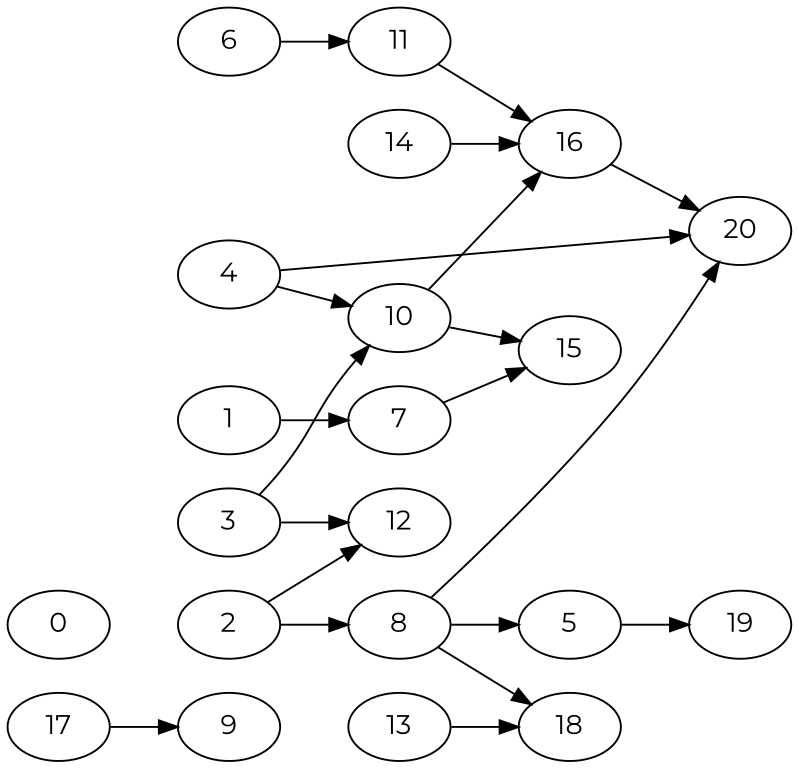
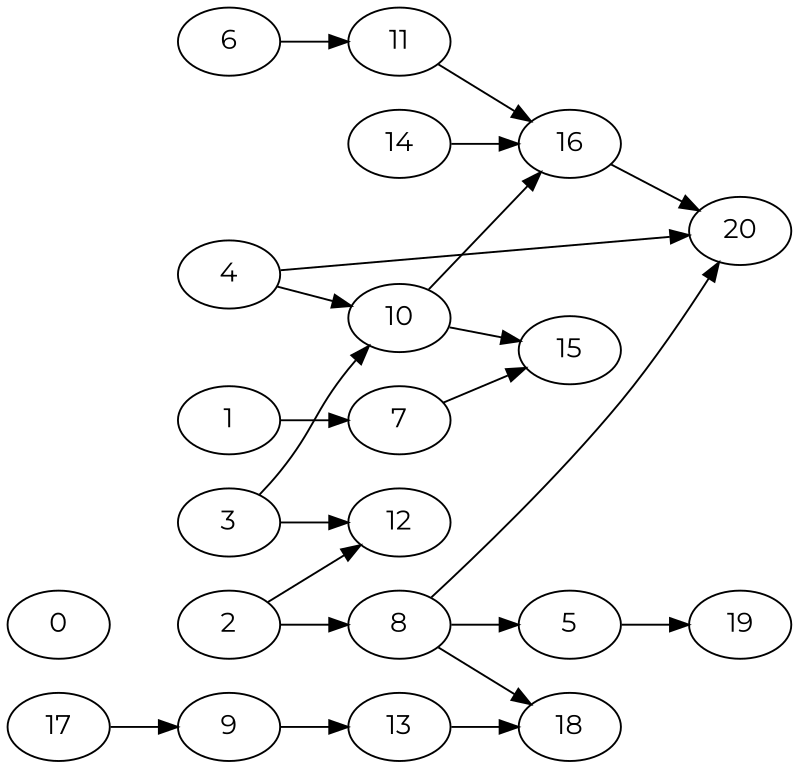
none -> (305, 727)
